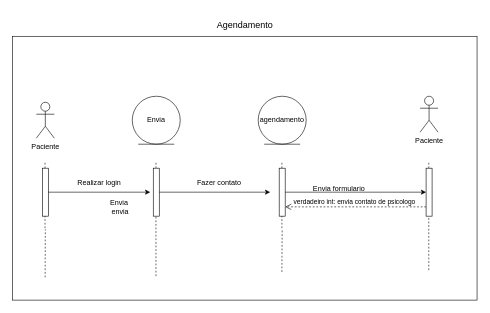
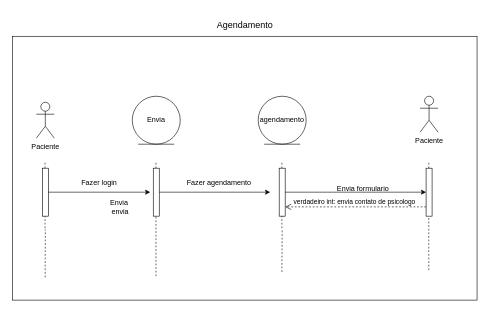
(99, 183) -> (99, 183)
(219, 183) -> (219, 183)
(339, 189) -> (363, 189)
